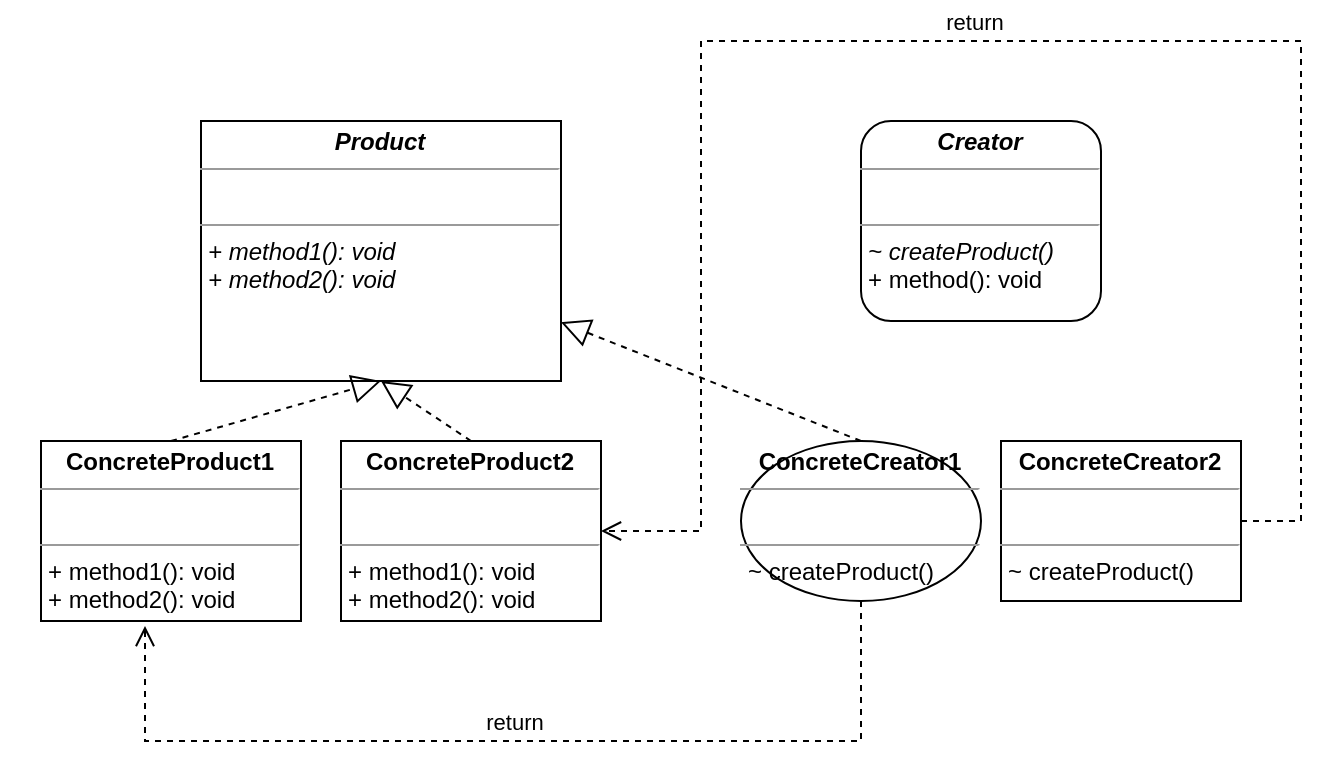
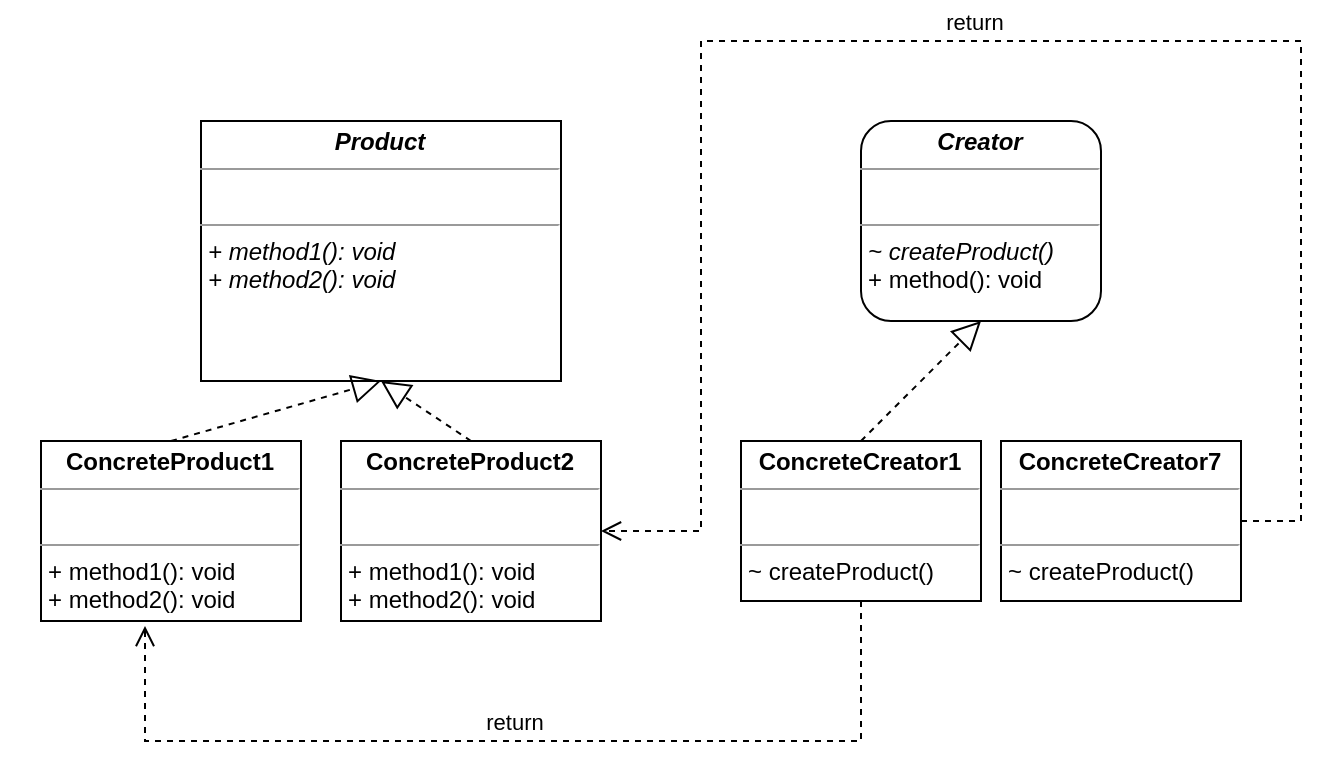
(724, 387) -> (911, 391)
(1112, 470) -> (1112, 470)
(861, 521) -> (861, 521)
